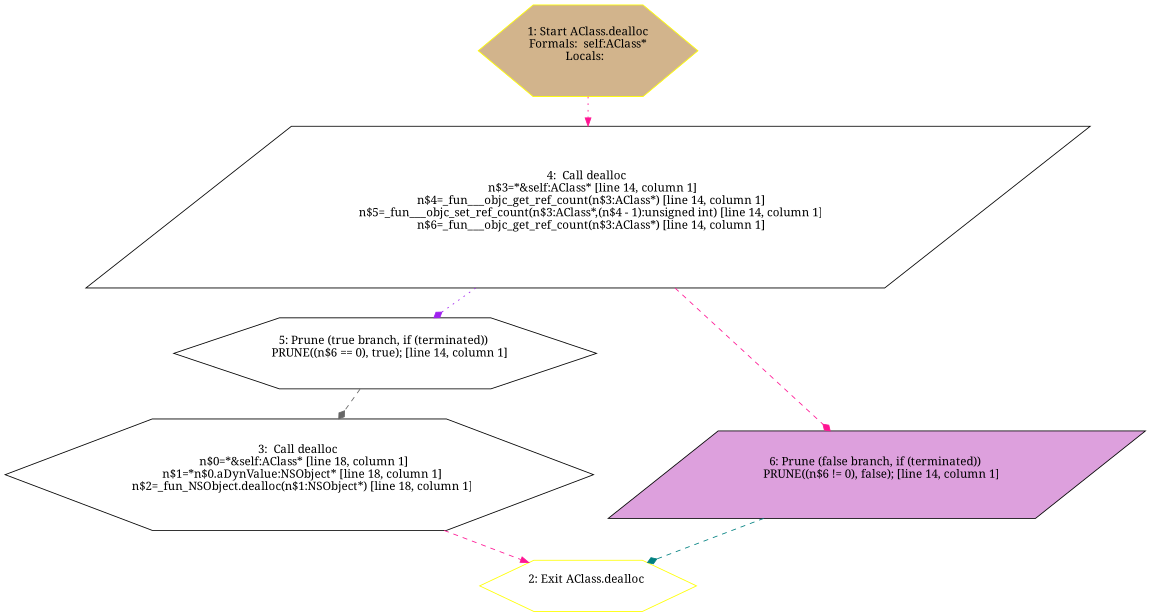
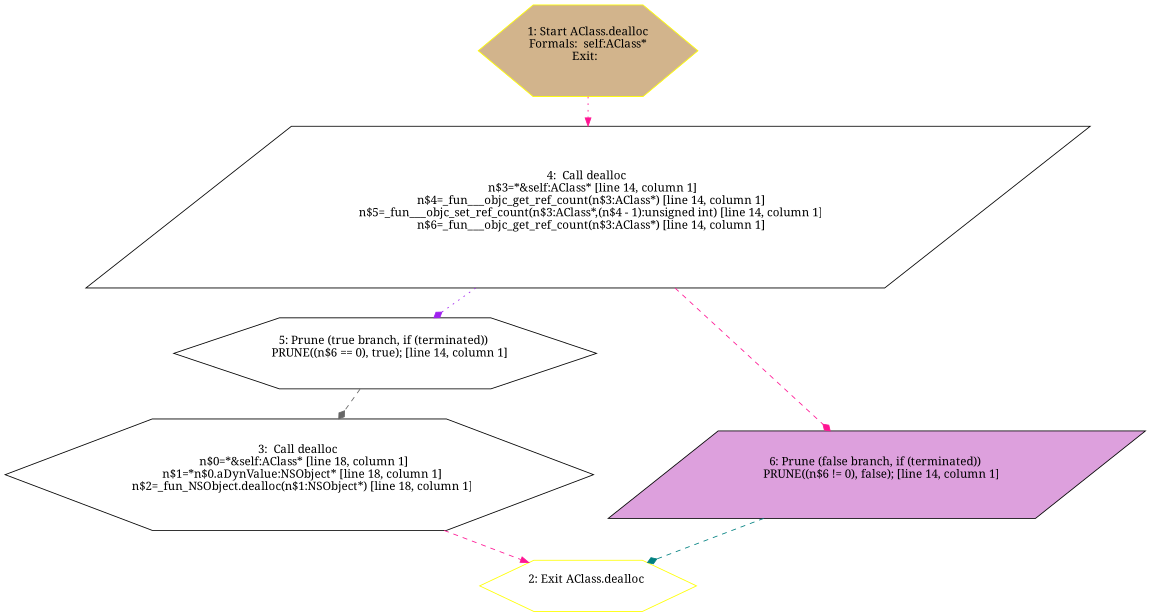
(588, 51) -> (588, 51)
